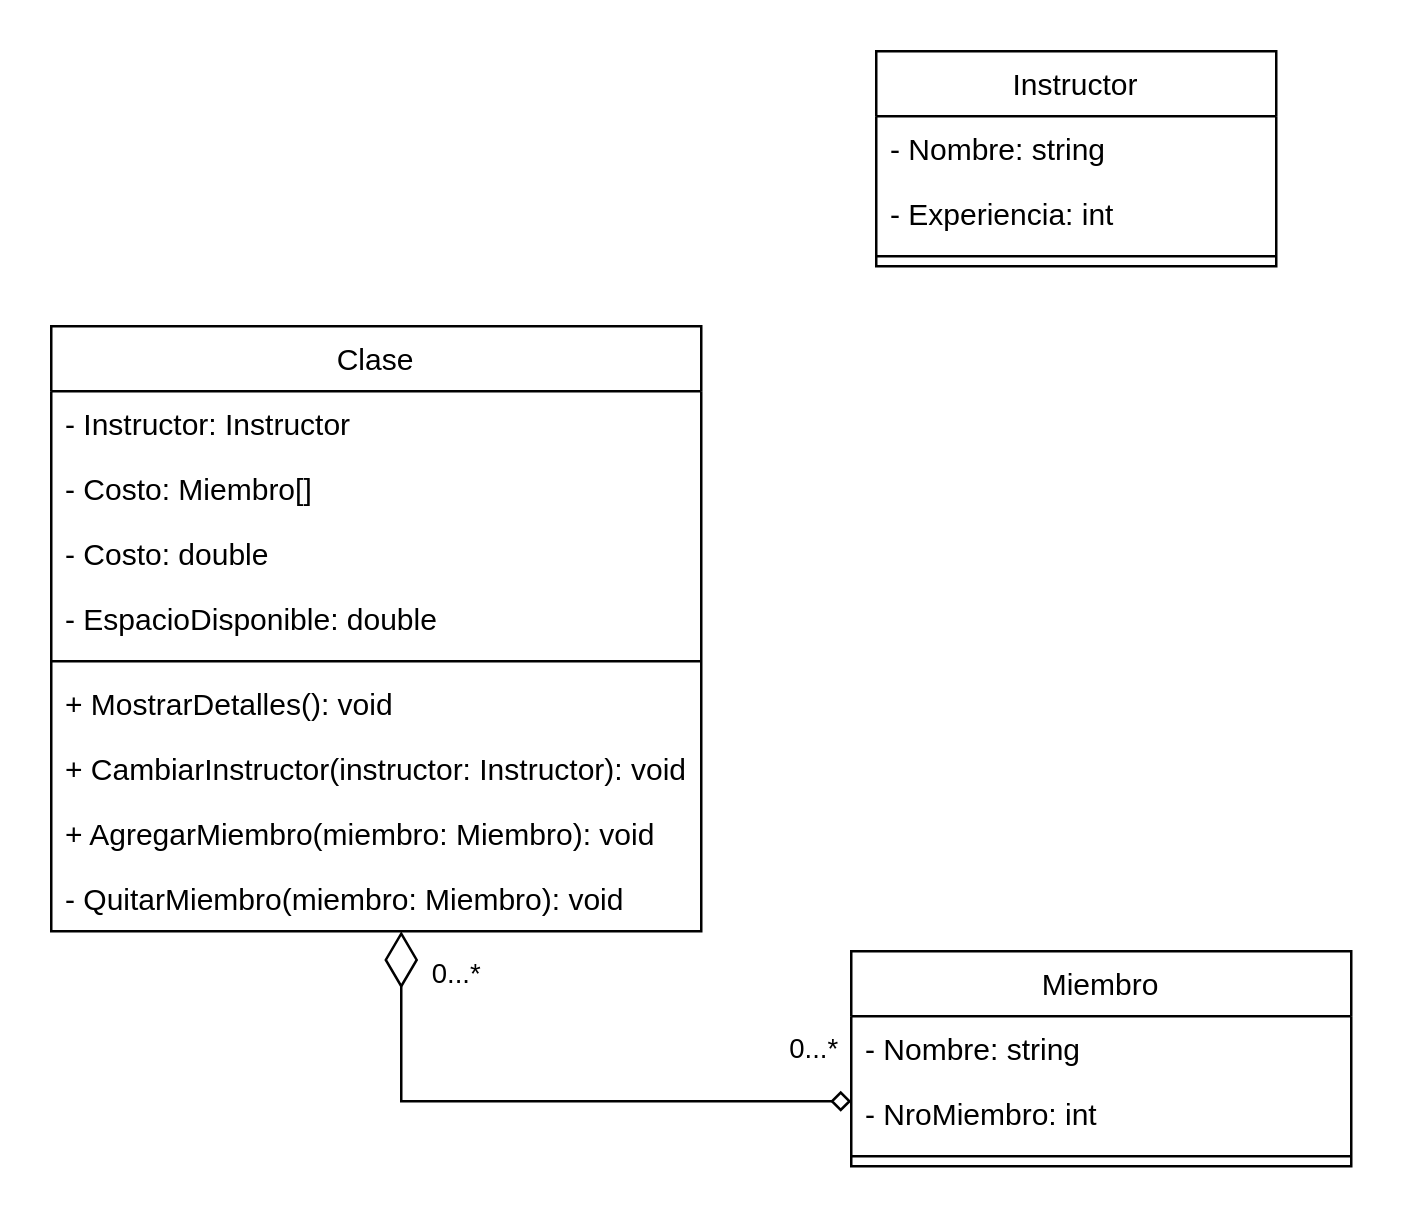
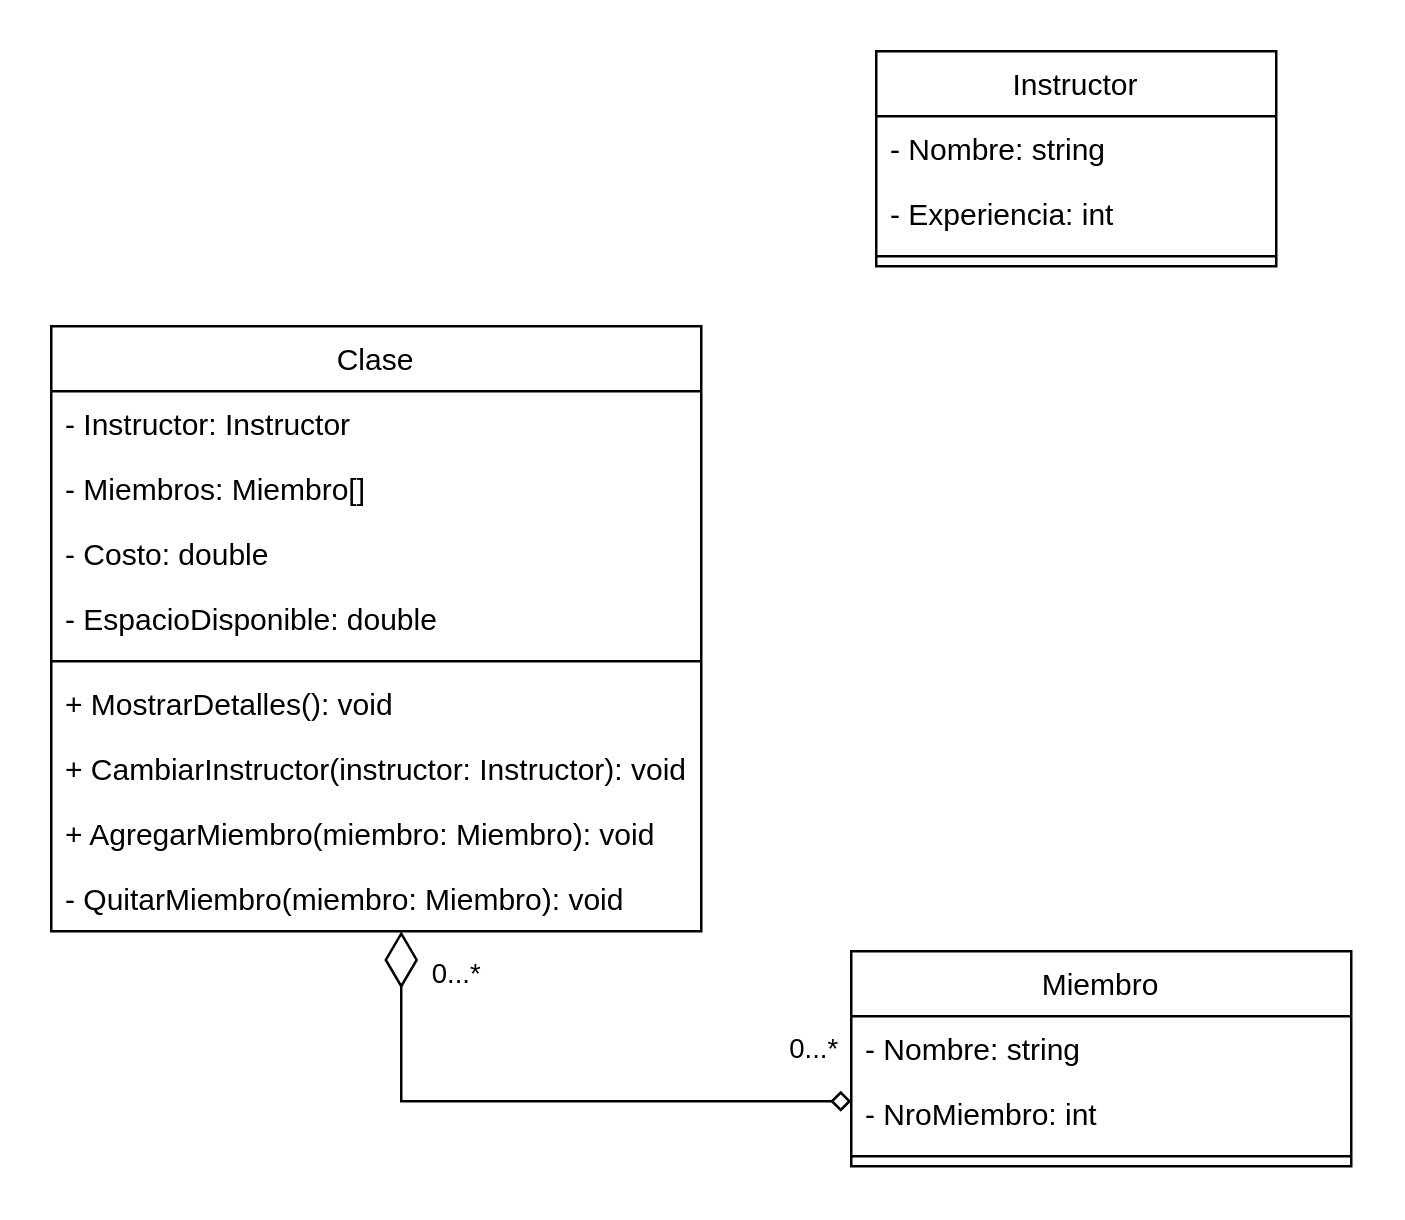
(201, 490) -> (222, 490)
